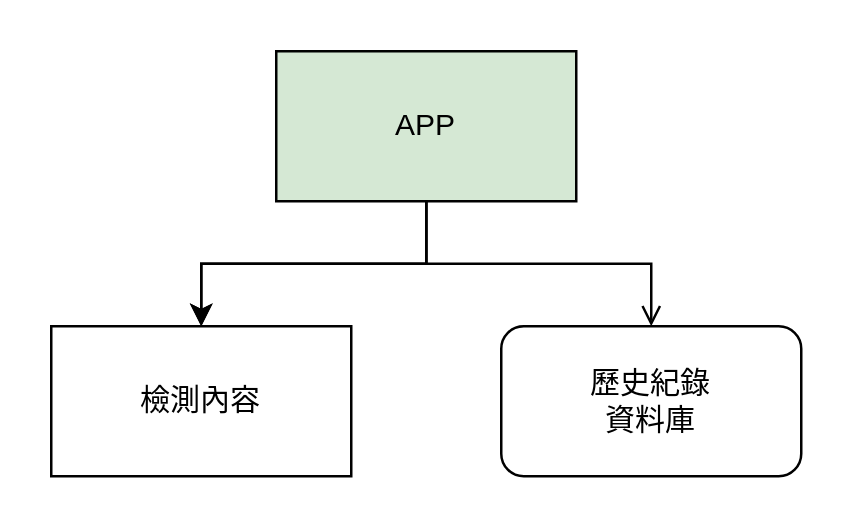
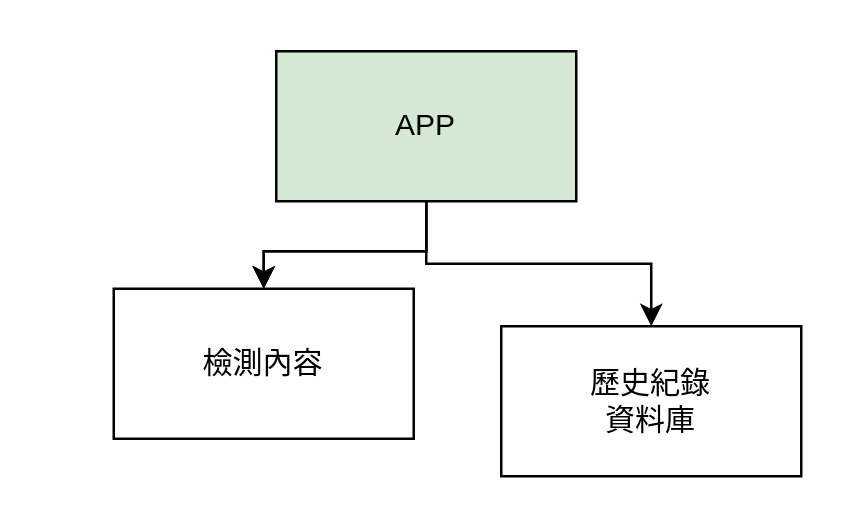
(651, 312) -> (651, 308)
(201, 401) -> (264, 364)
(651, 401) -> (651, 401)
